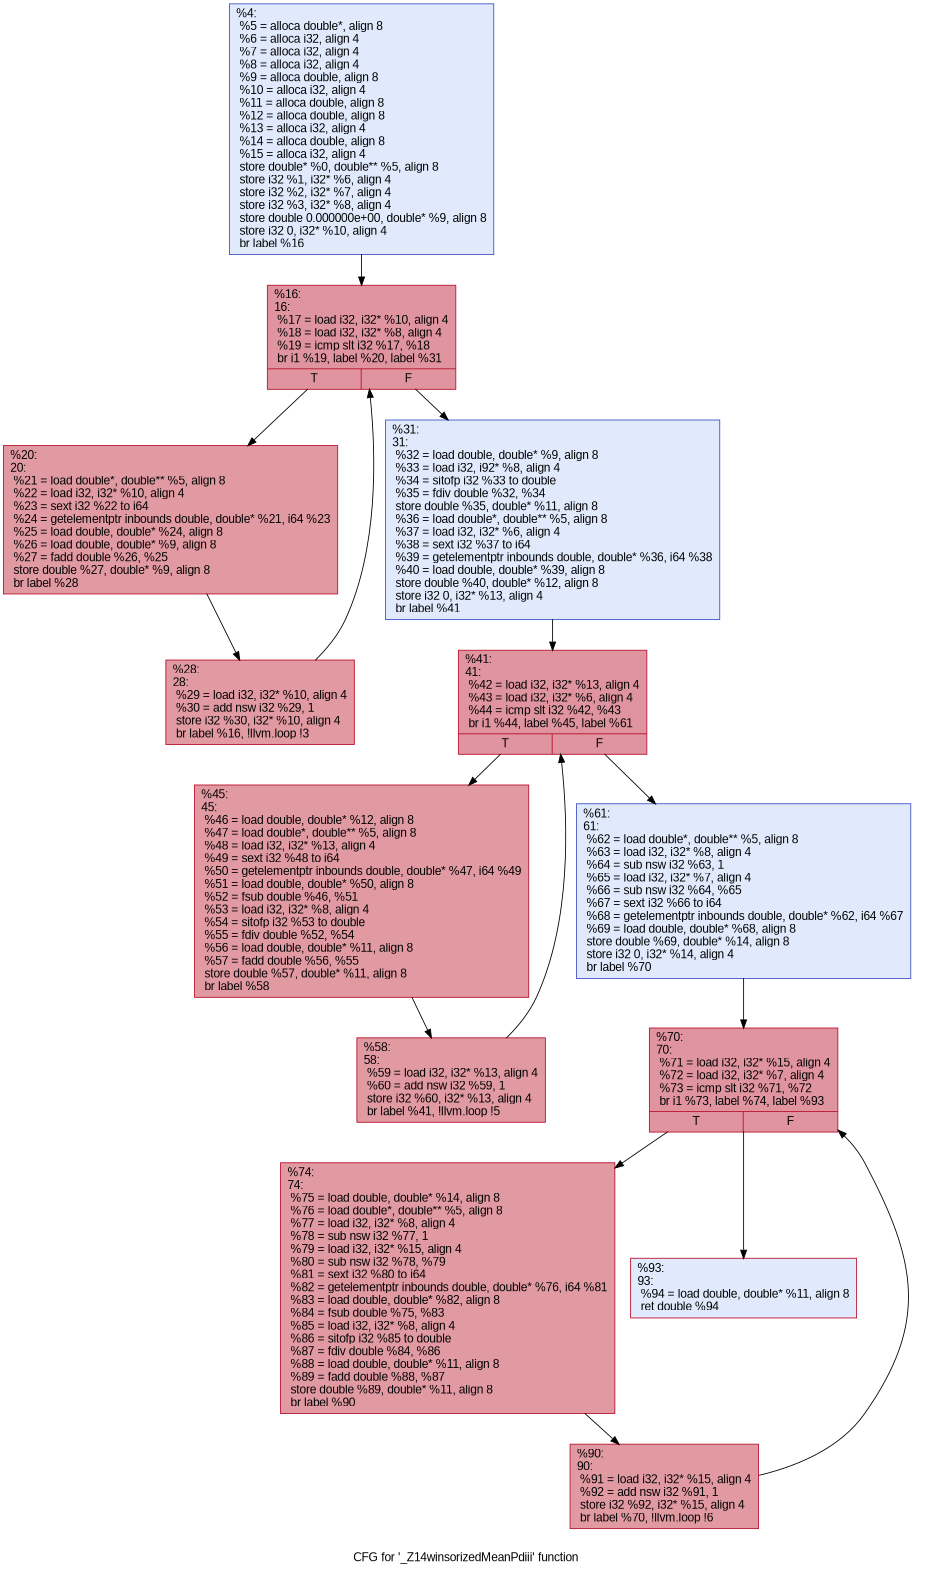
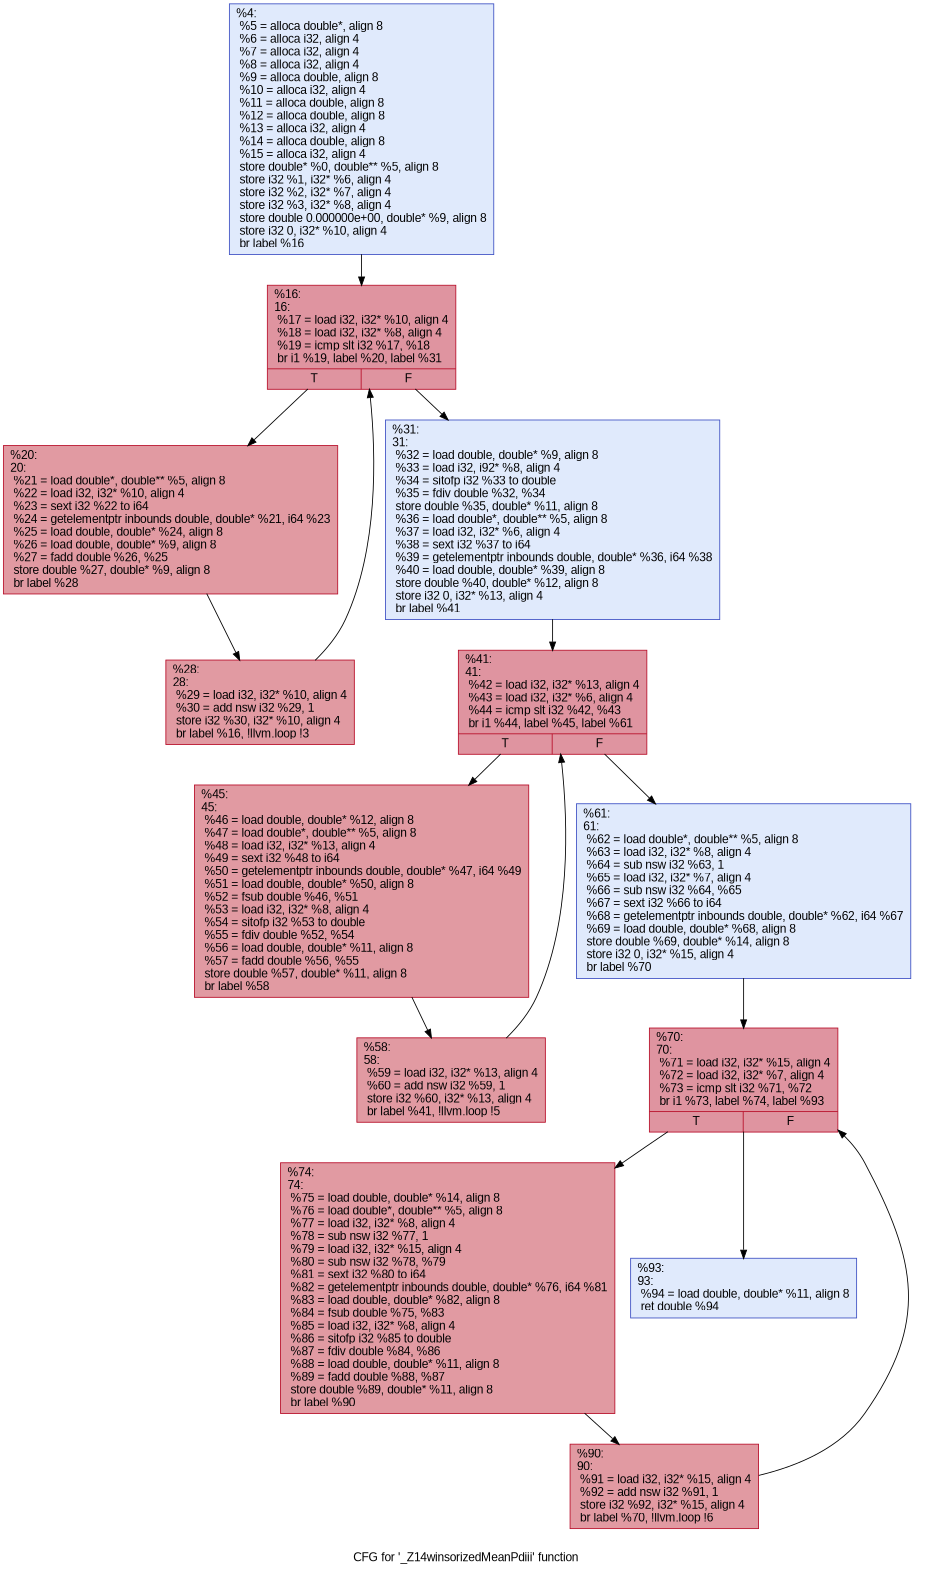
(659, 955) -> (659, 955)
(744, 1288) -> (744, 1288)
